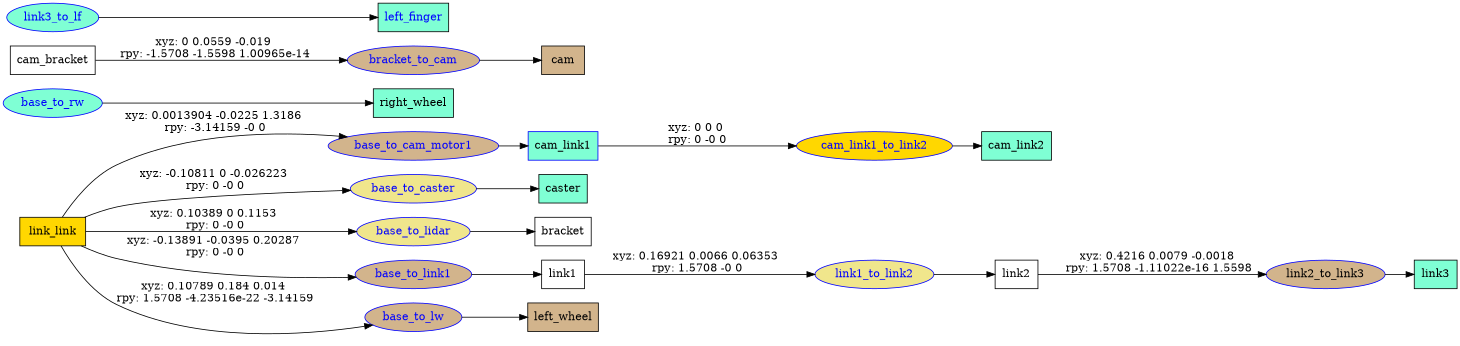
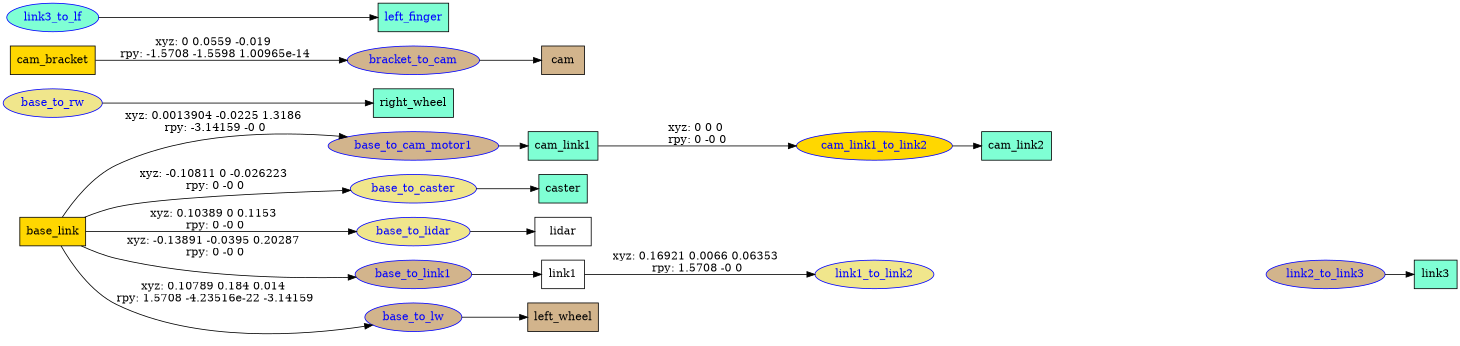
(53, 60) -> (53, 60)
(53, 103) -> (53, 103)
(563, 146) -> (563, 146)
(53, 232) -> (53, 232)
(563, 232) -> (563, 232)
(1017, 274) -> none
(1326, 274) -> (1326, 274)
